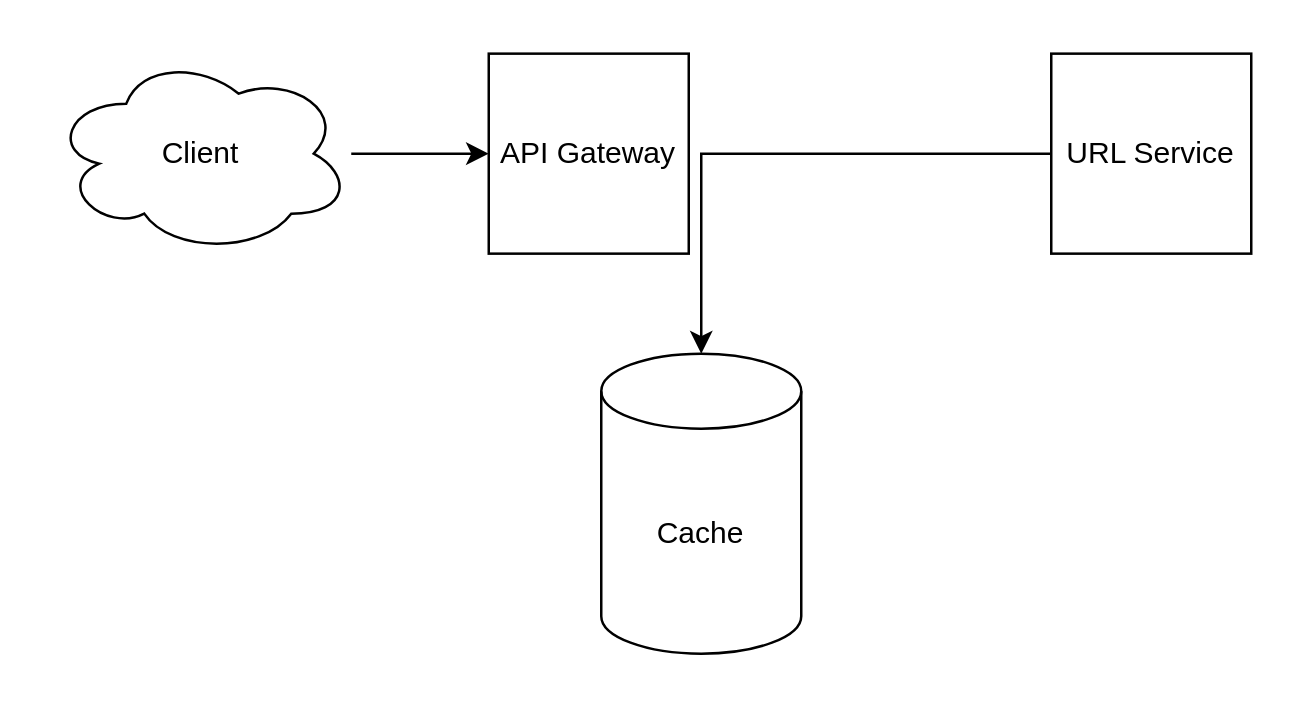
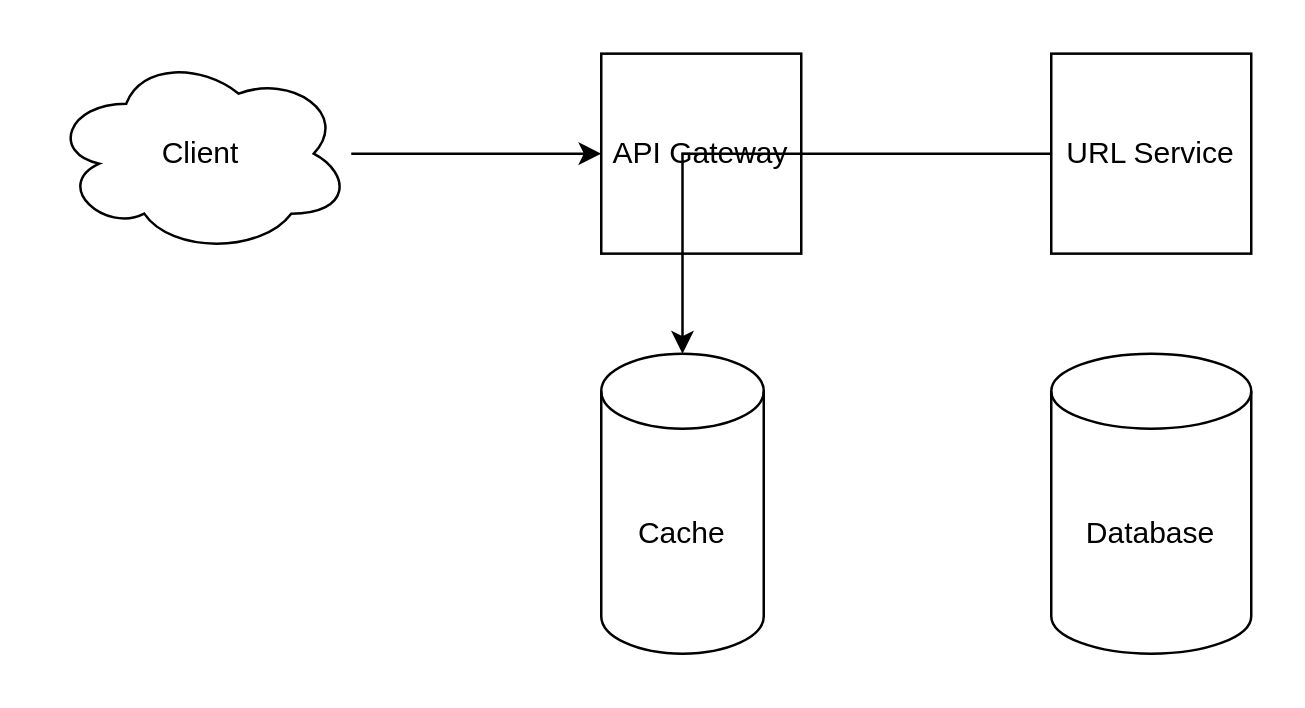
(589, 153) -> (701, 153)
(701, 503) -> (683, 503)
none -> (1151, 503)
